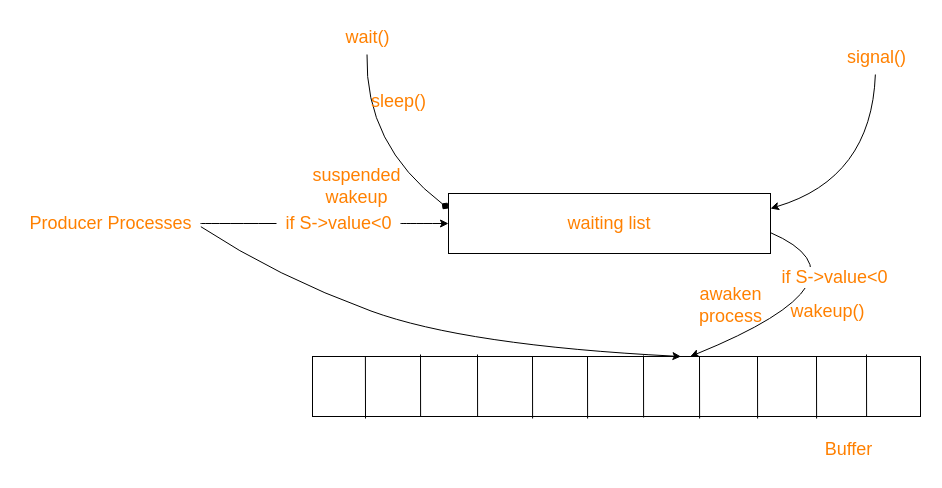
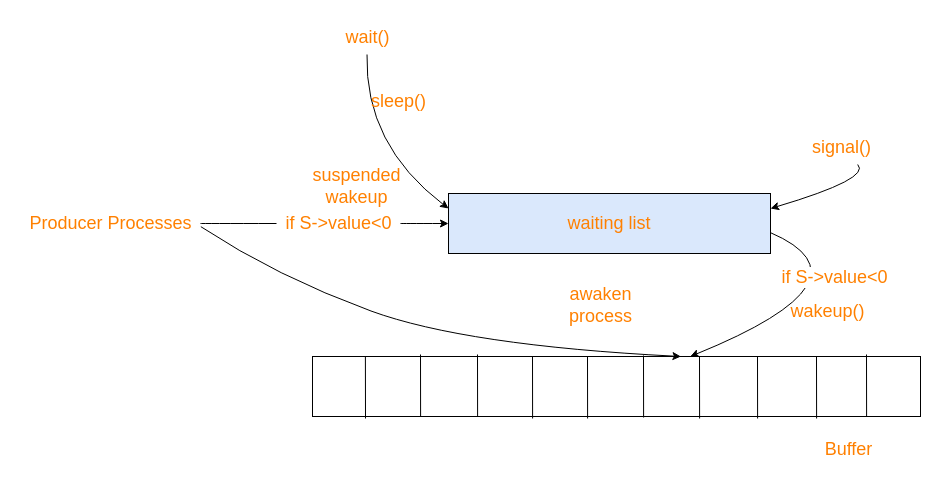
(876, 58) -> (841, 148)
(442, 203) -> (442, 203)
(610, 224) -> (610, 224)
(730, 305) -> (600, 305)
